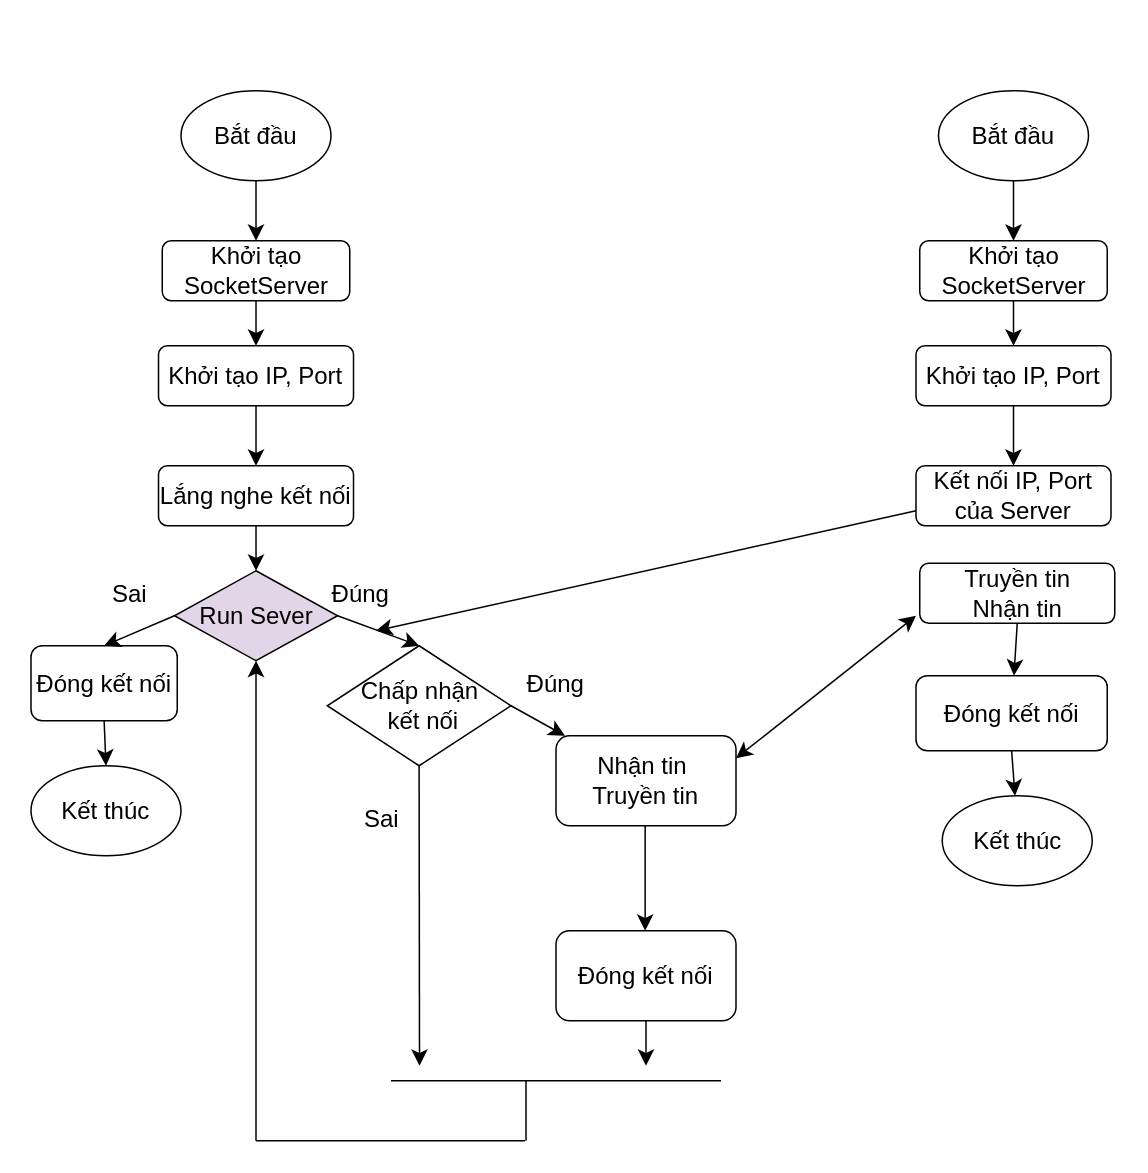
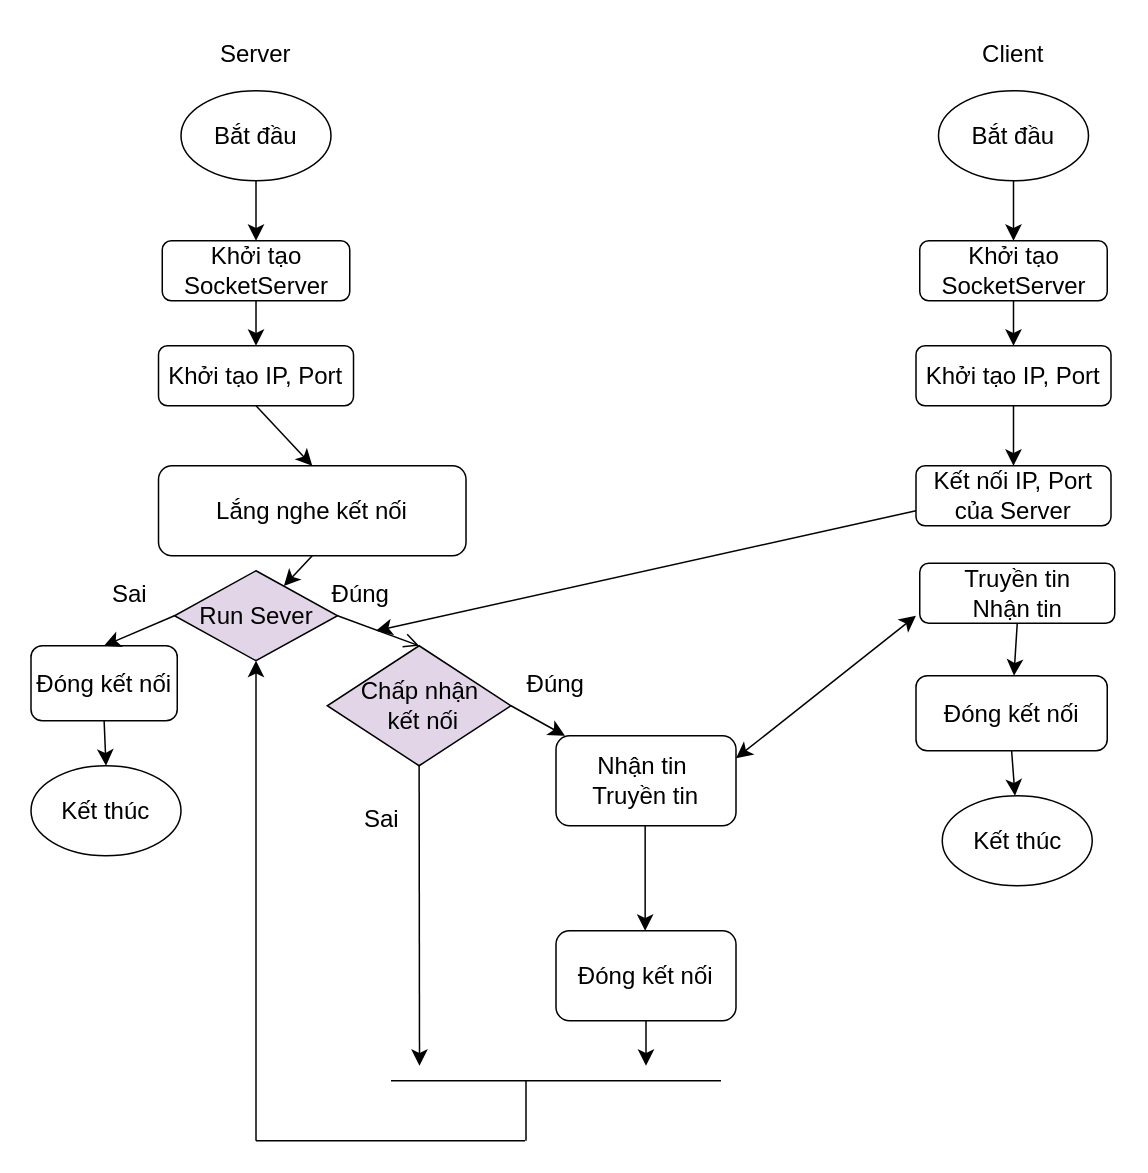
none -> (256, 53)
none -> (1013, 53)
(256, 496) -> (312, 511)
(406, 641) -> (409, 642)
(419, 706) -> (419, 706)
